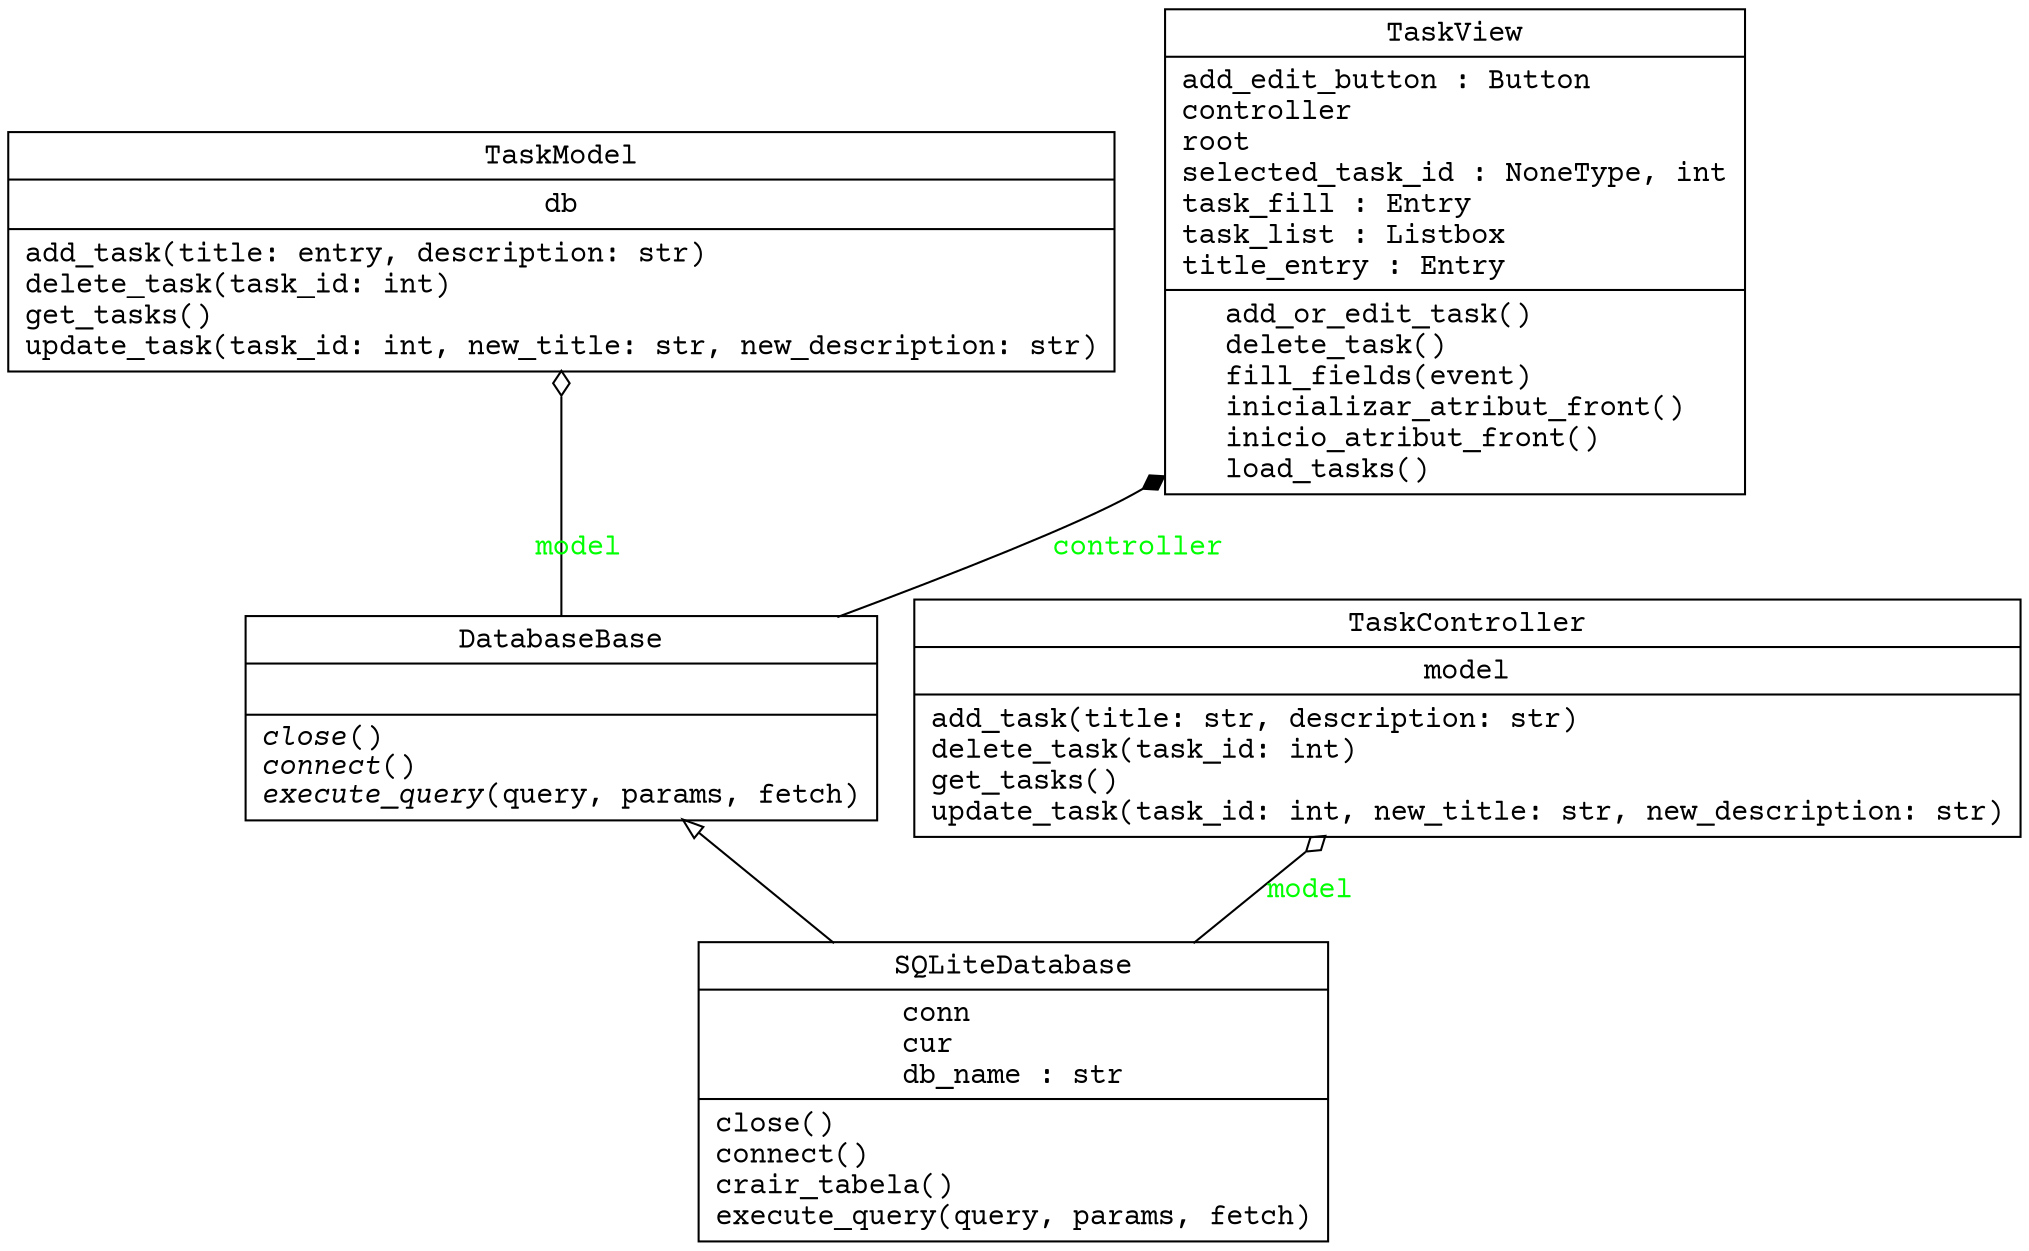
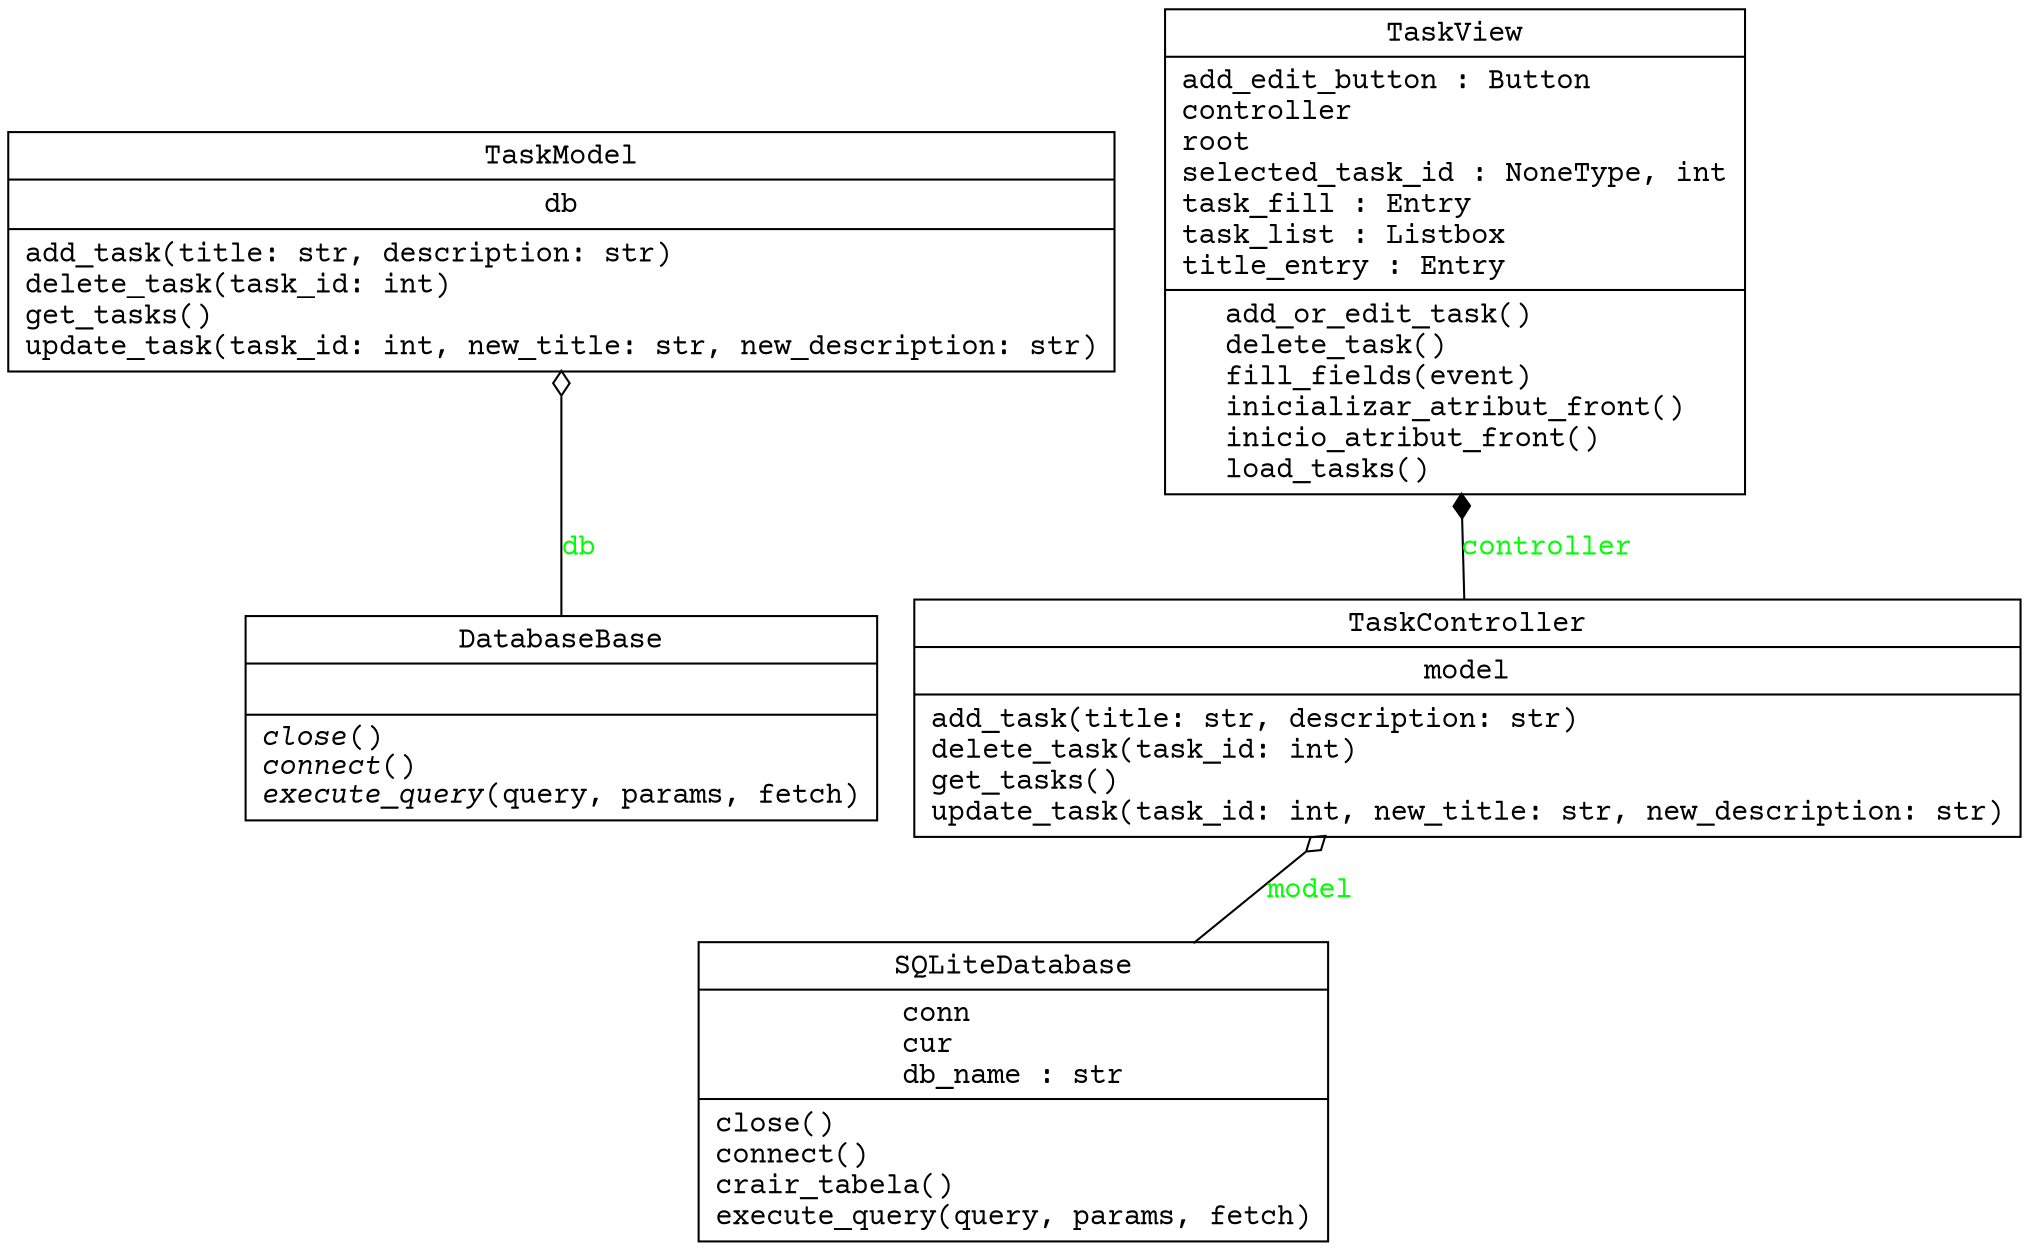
(366, 253) -> (349, 253)
(579, 547) -> (579, 547)
(992, 557) -> (1463, 559)
(766, 888) -> none
